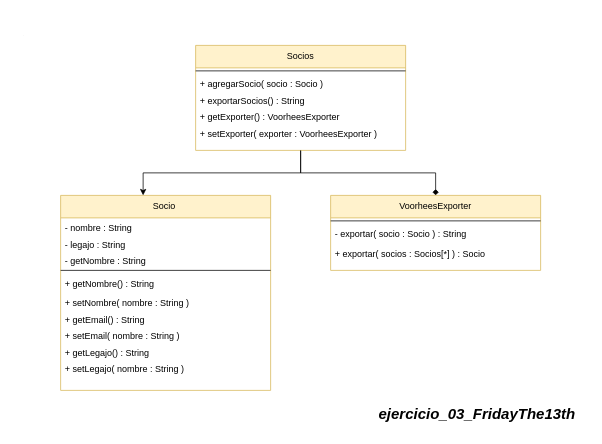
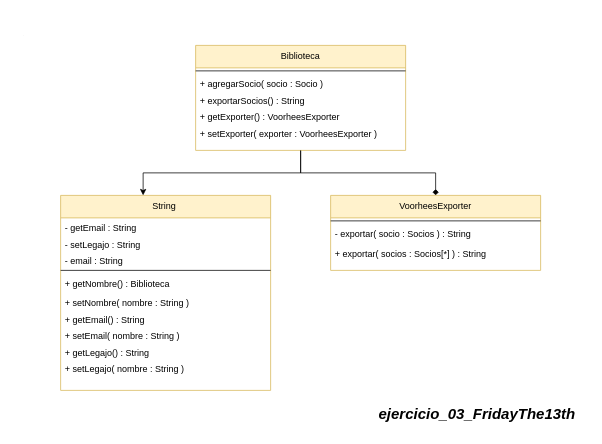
(300, 56) -> (300, 56)
(165, 206) -> (165, 206)
(101, 228) -> (104, 228)
(411, 234) -> (414, 234)
(100, 245) -> (109, 245)
(421, 254) -> (424, 254)
(109, 261) -> (97, 261)
(114, 284) -> (122, 284)
